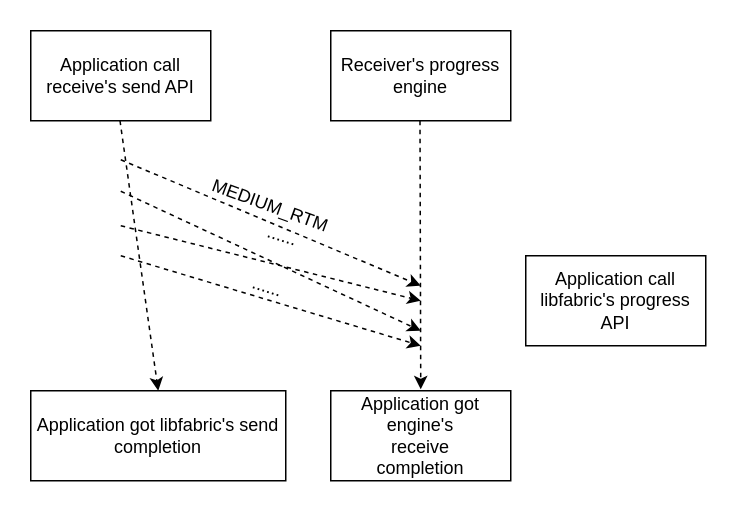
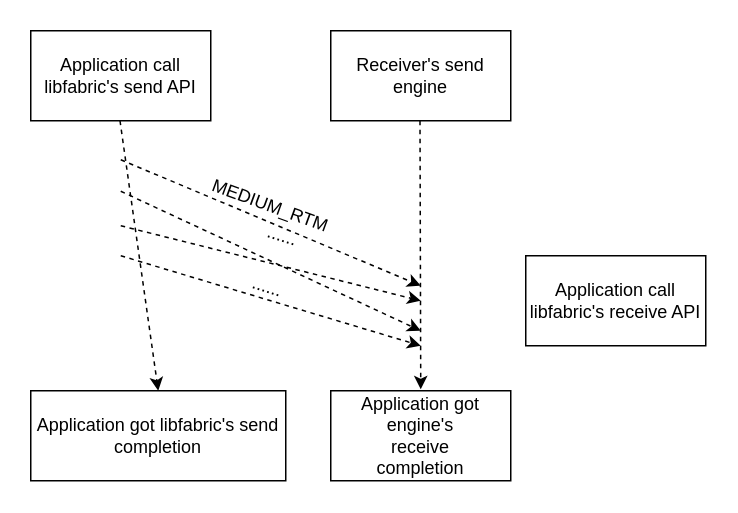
(121, 76) -> (121, 76)
(421, 76) -> (421, 76)
(616, 301) -> (616, 301)
